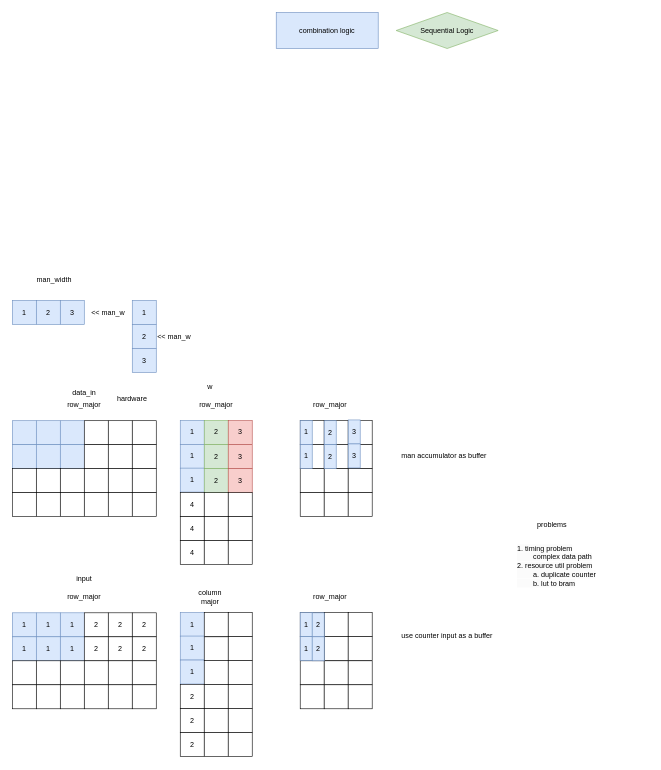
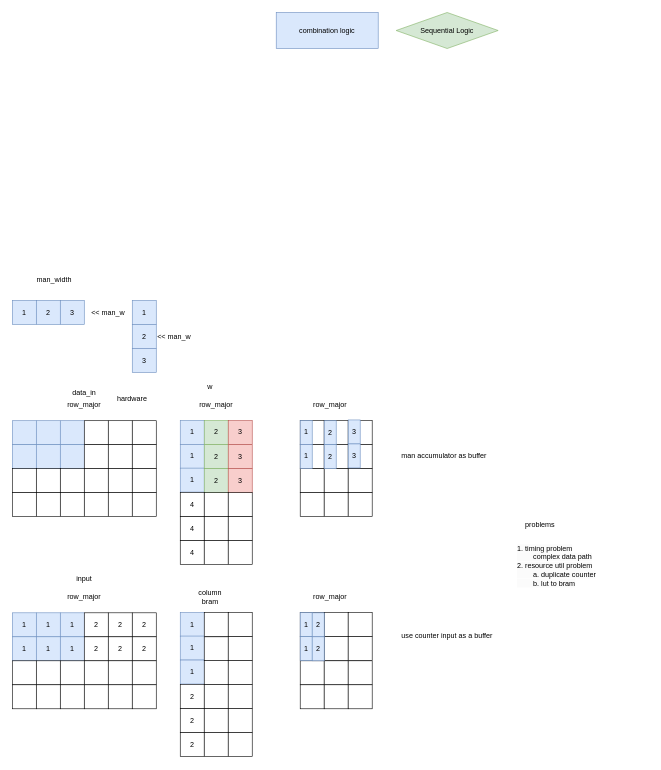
(552, 525) -> (540, 525)
(210, 597) -> (210, 597)
